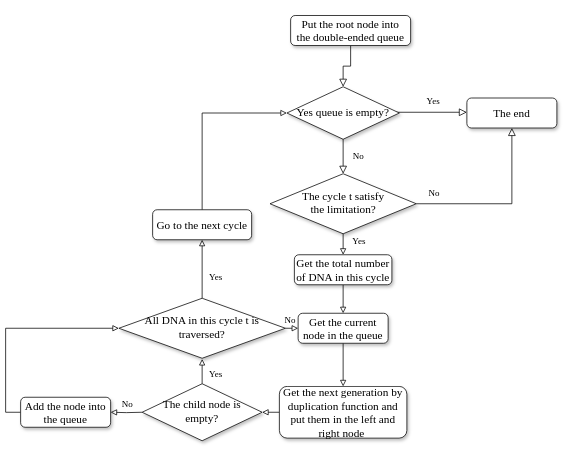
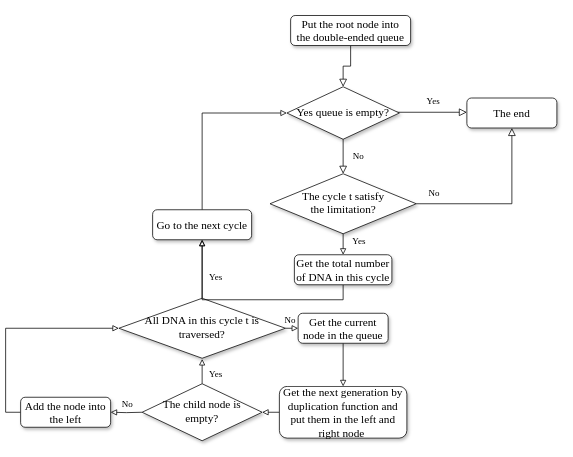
(343, 302) -> (274, 300)
(66, 412) -> (66, 412)
